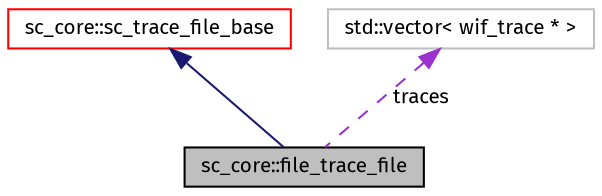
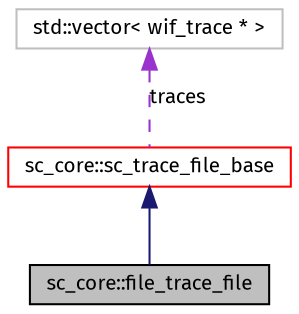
(375, 105) -> (150, 109)
